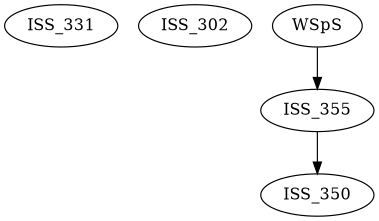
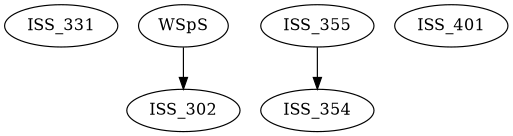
none -> (451, 26)
(317, 62) -> (183, 62)
(317, 195) -> (317, 110)
